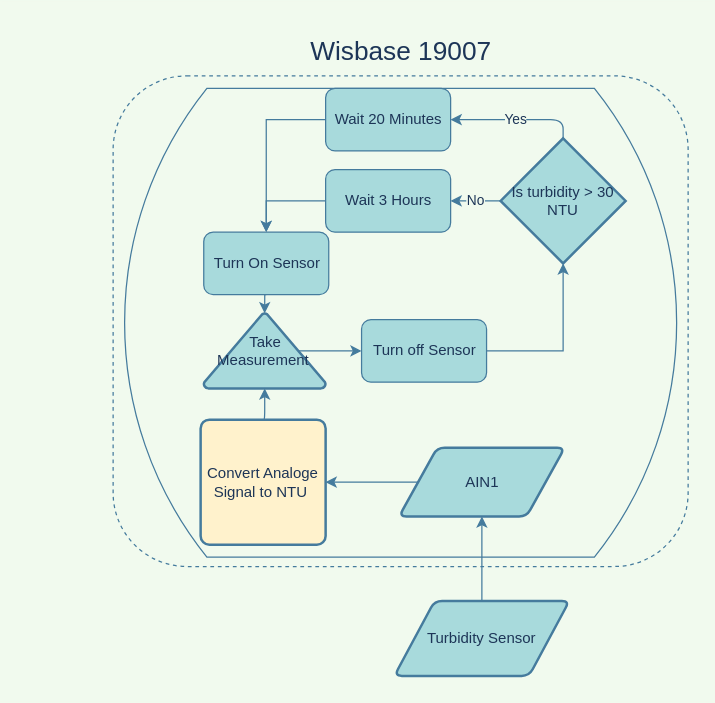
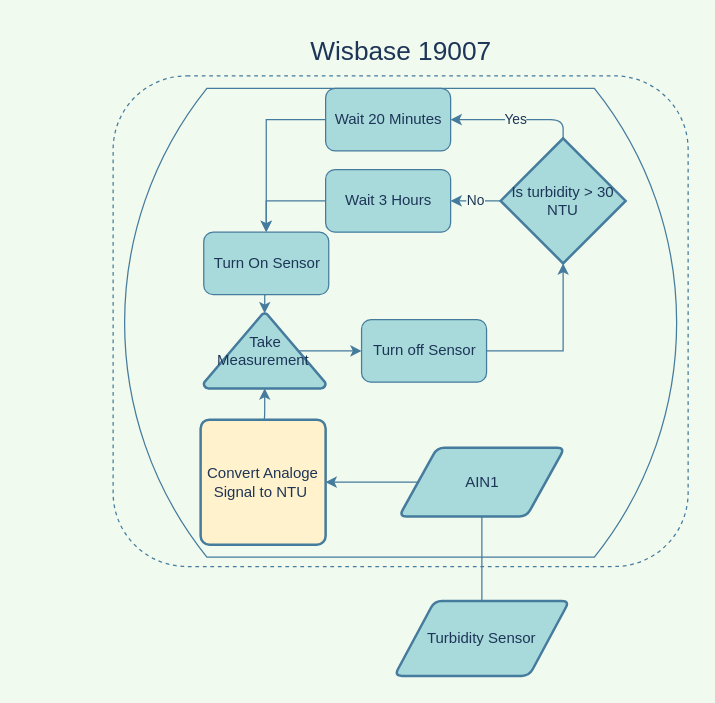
(482, 526) -> (482, 522)
